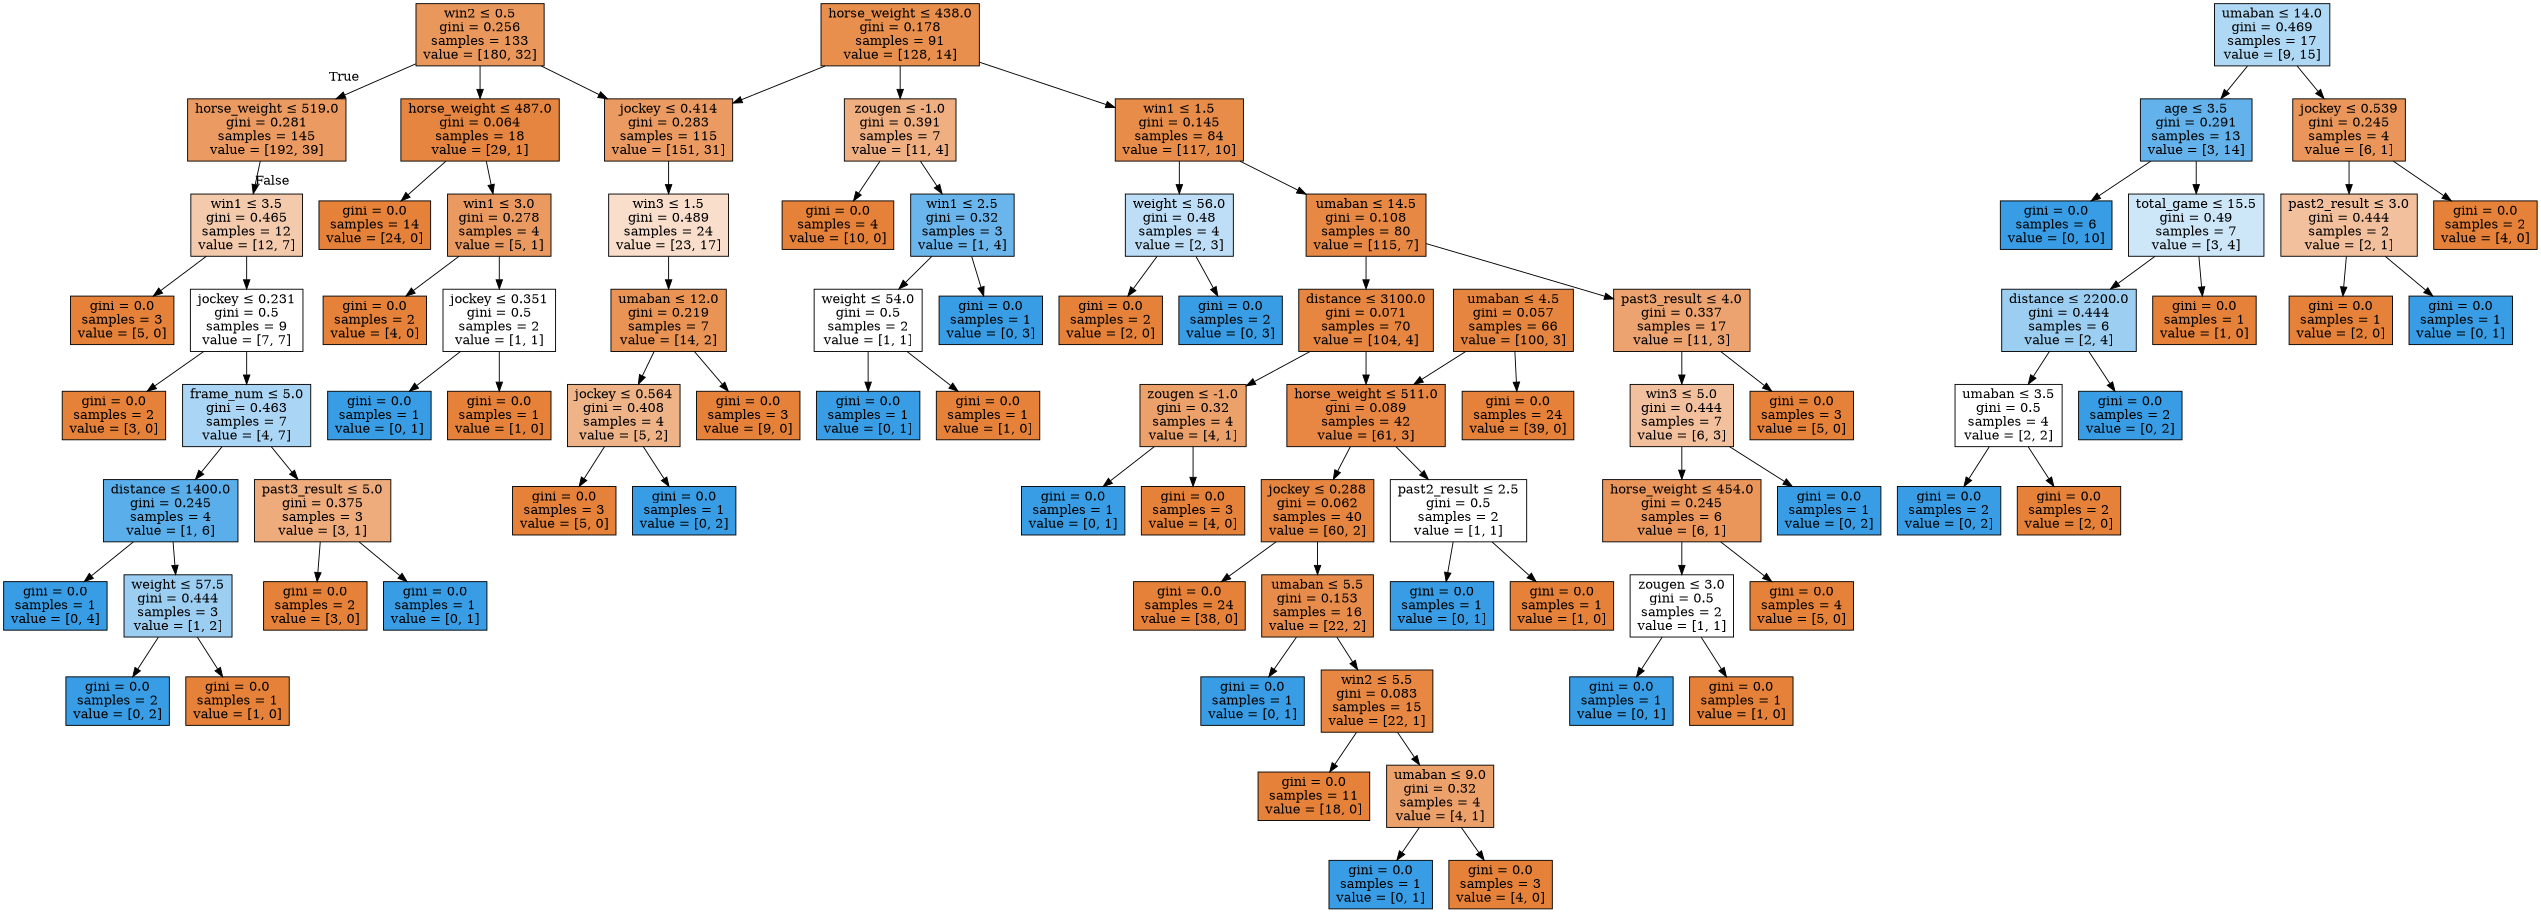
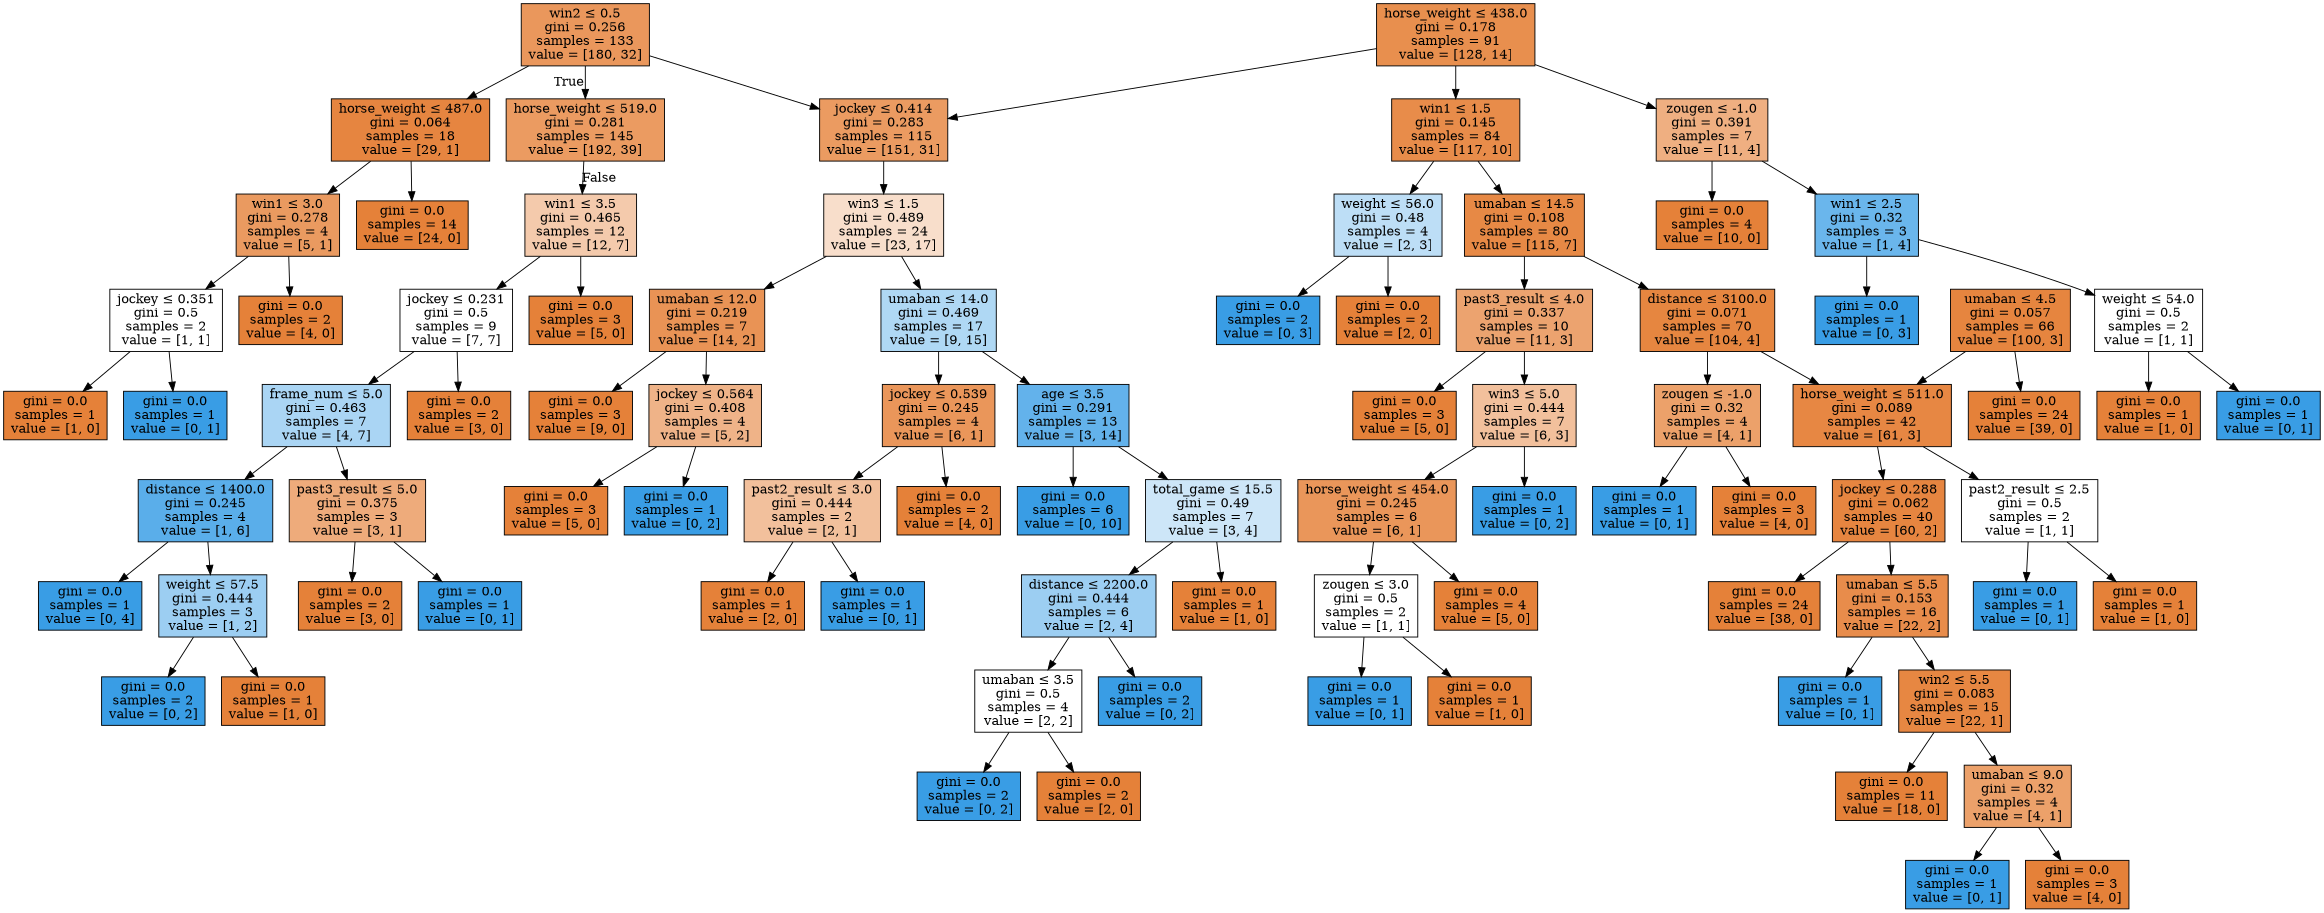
none -> (909, 269)
(1682, 327) -> (1524, 327)
